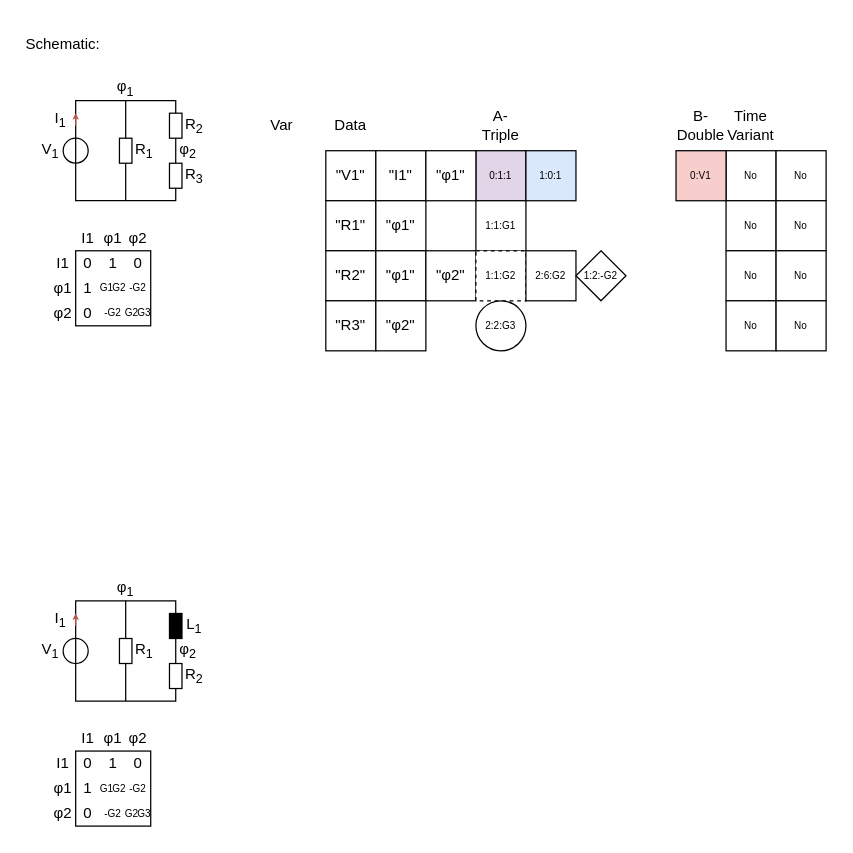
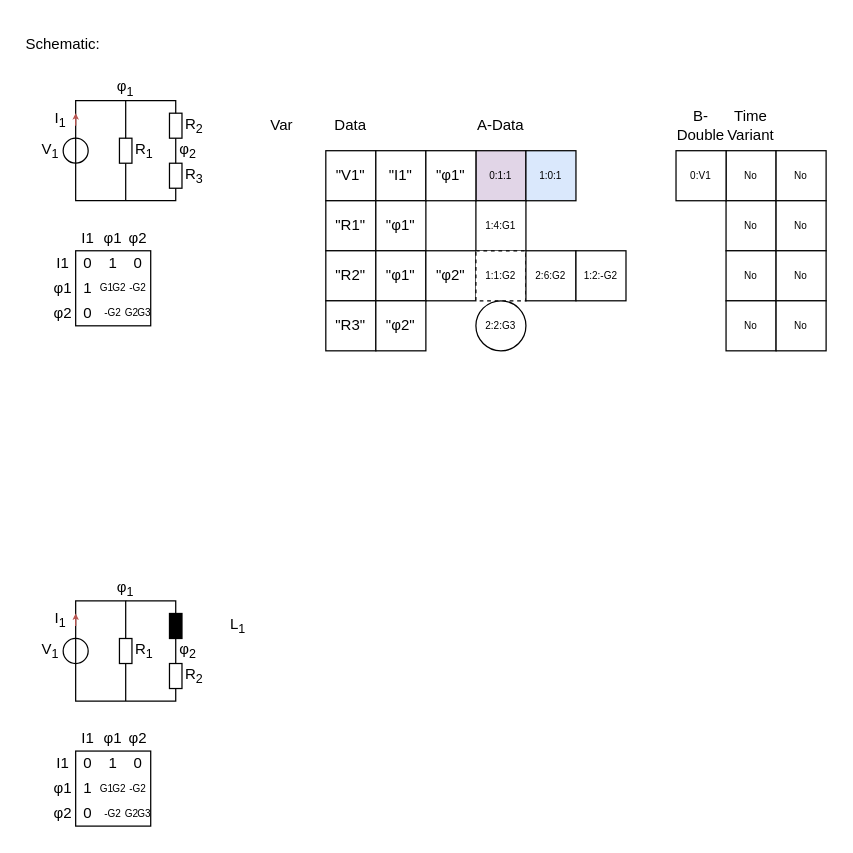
(501, 126) -> (501, 126)
(701, 176) -> (701, 176)
(501, 226) -> (501, 226)
(601, 276) -> (601, 276)
(194, 626) -> (238, 626)
